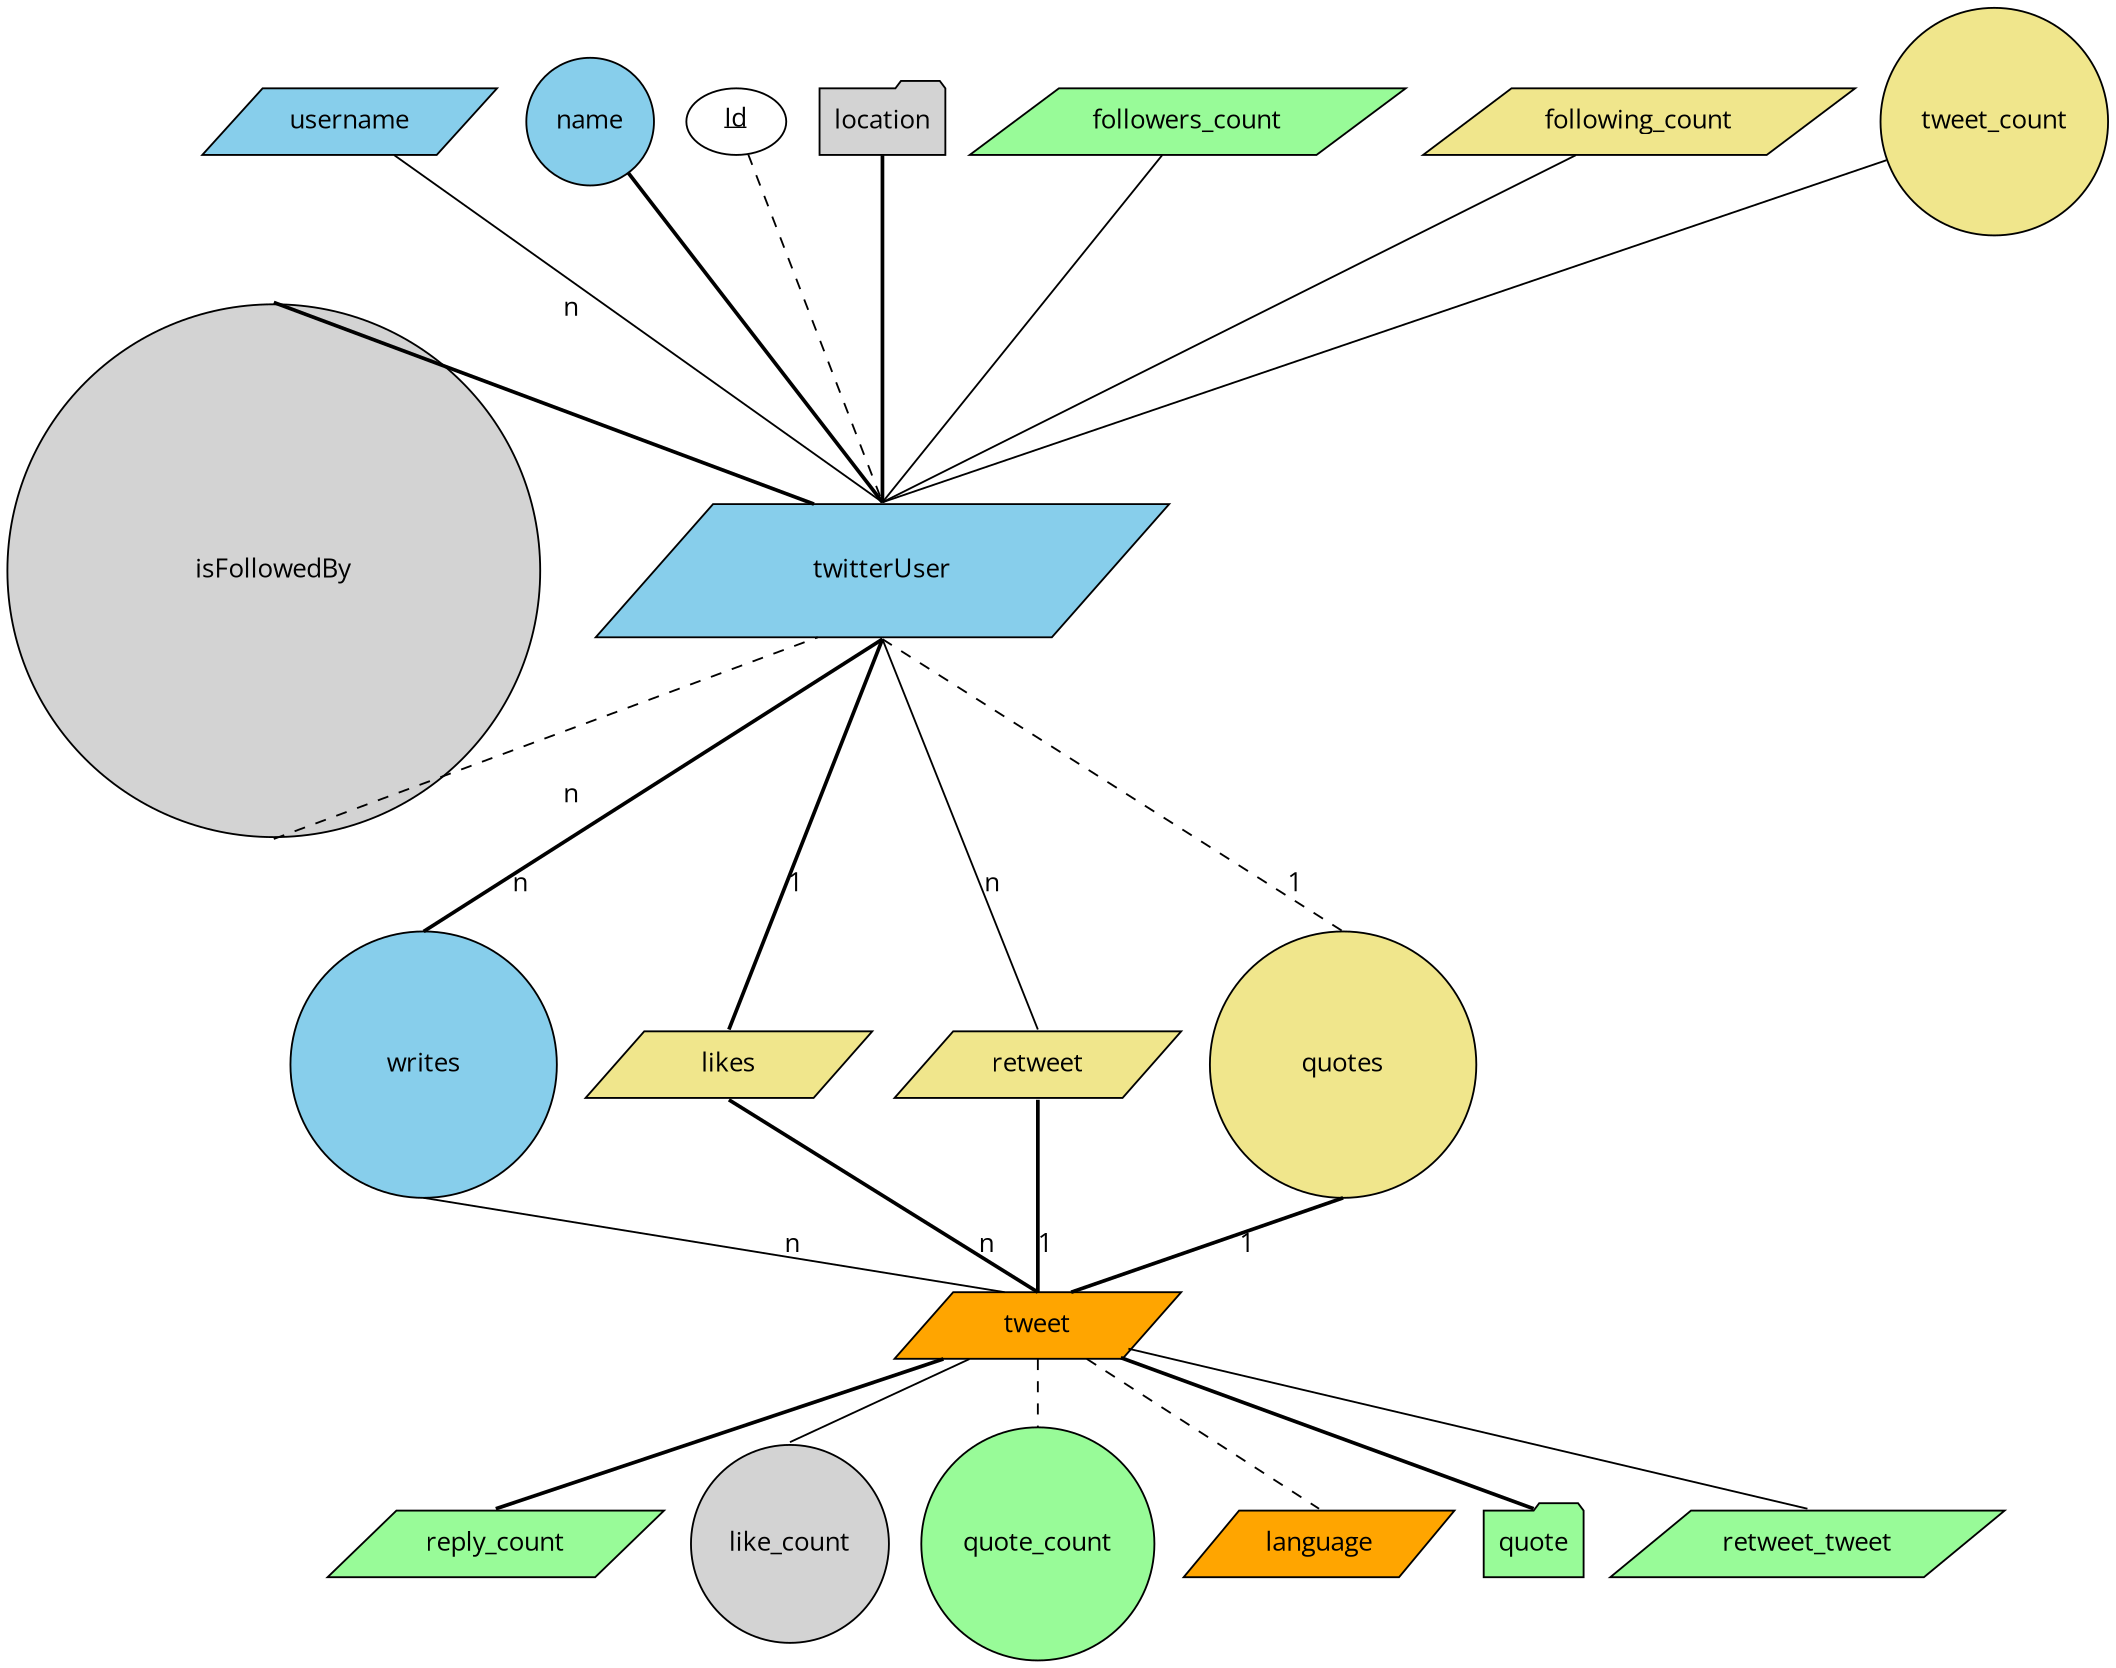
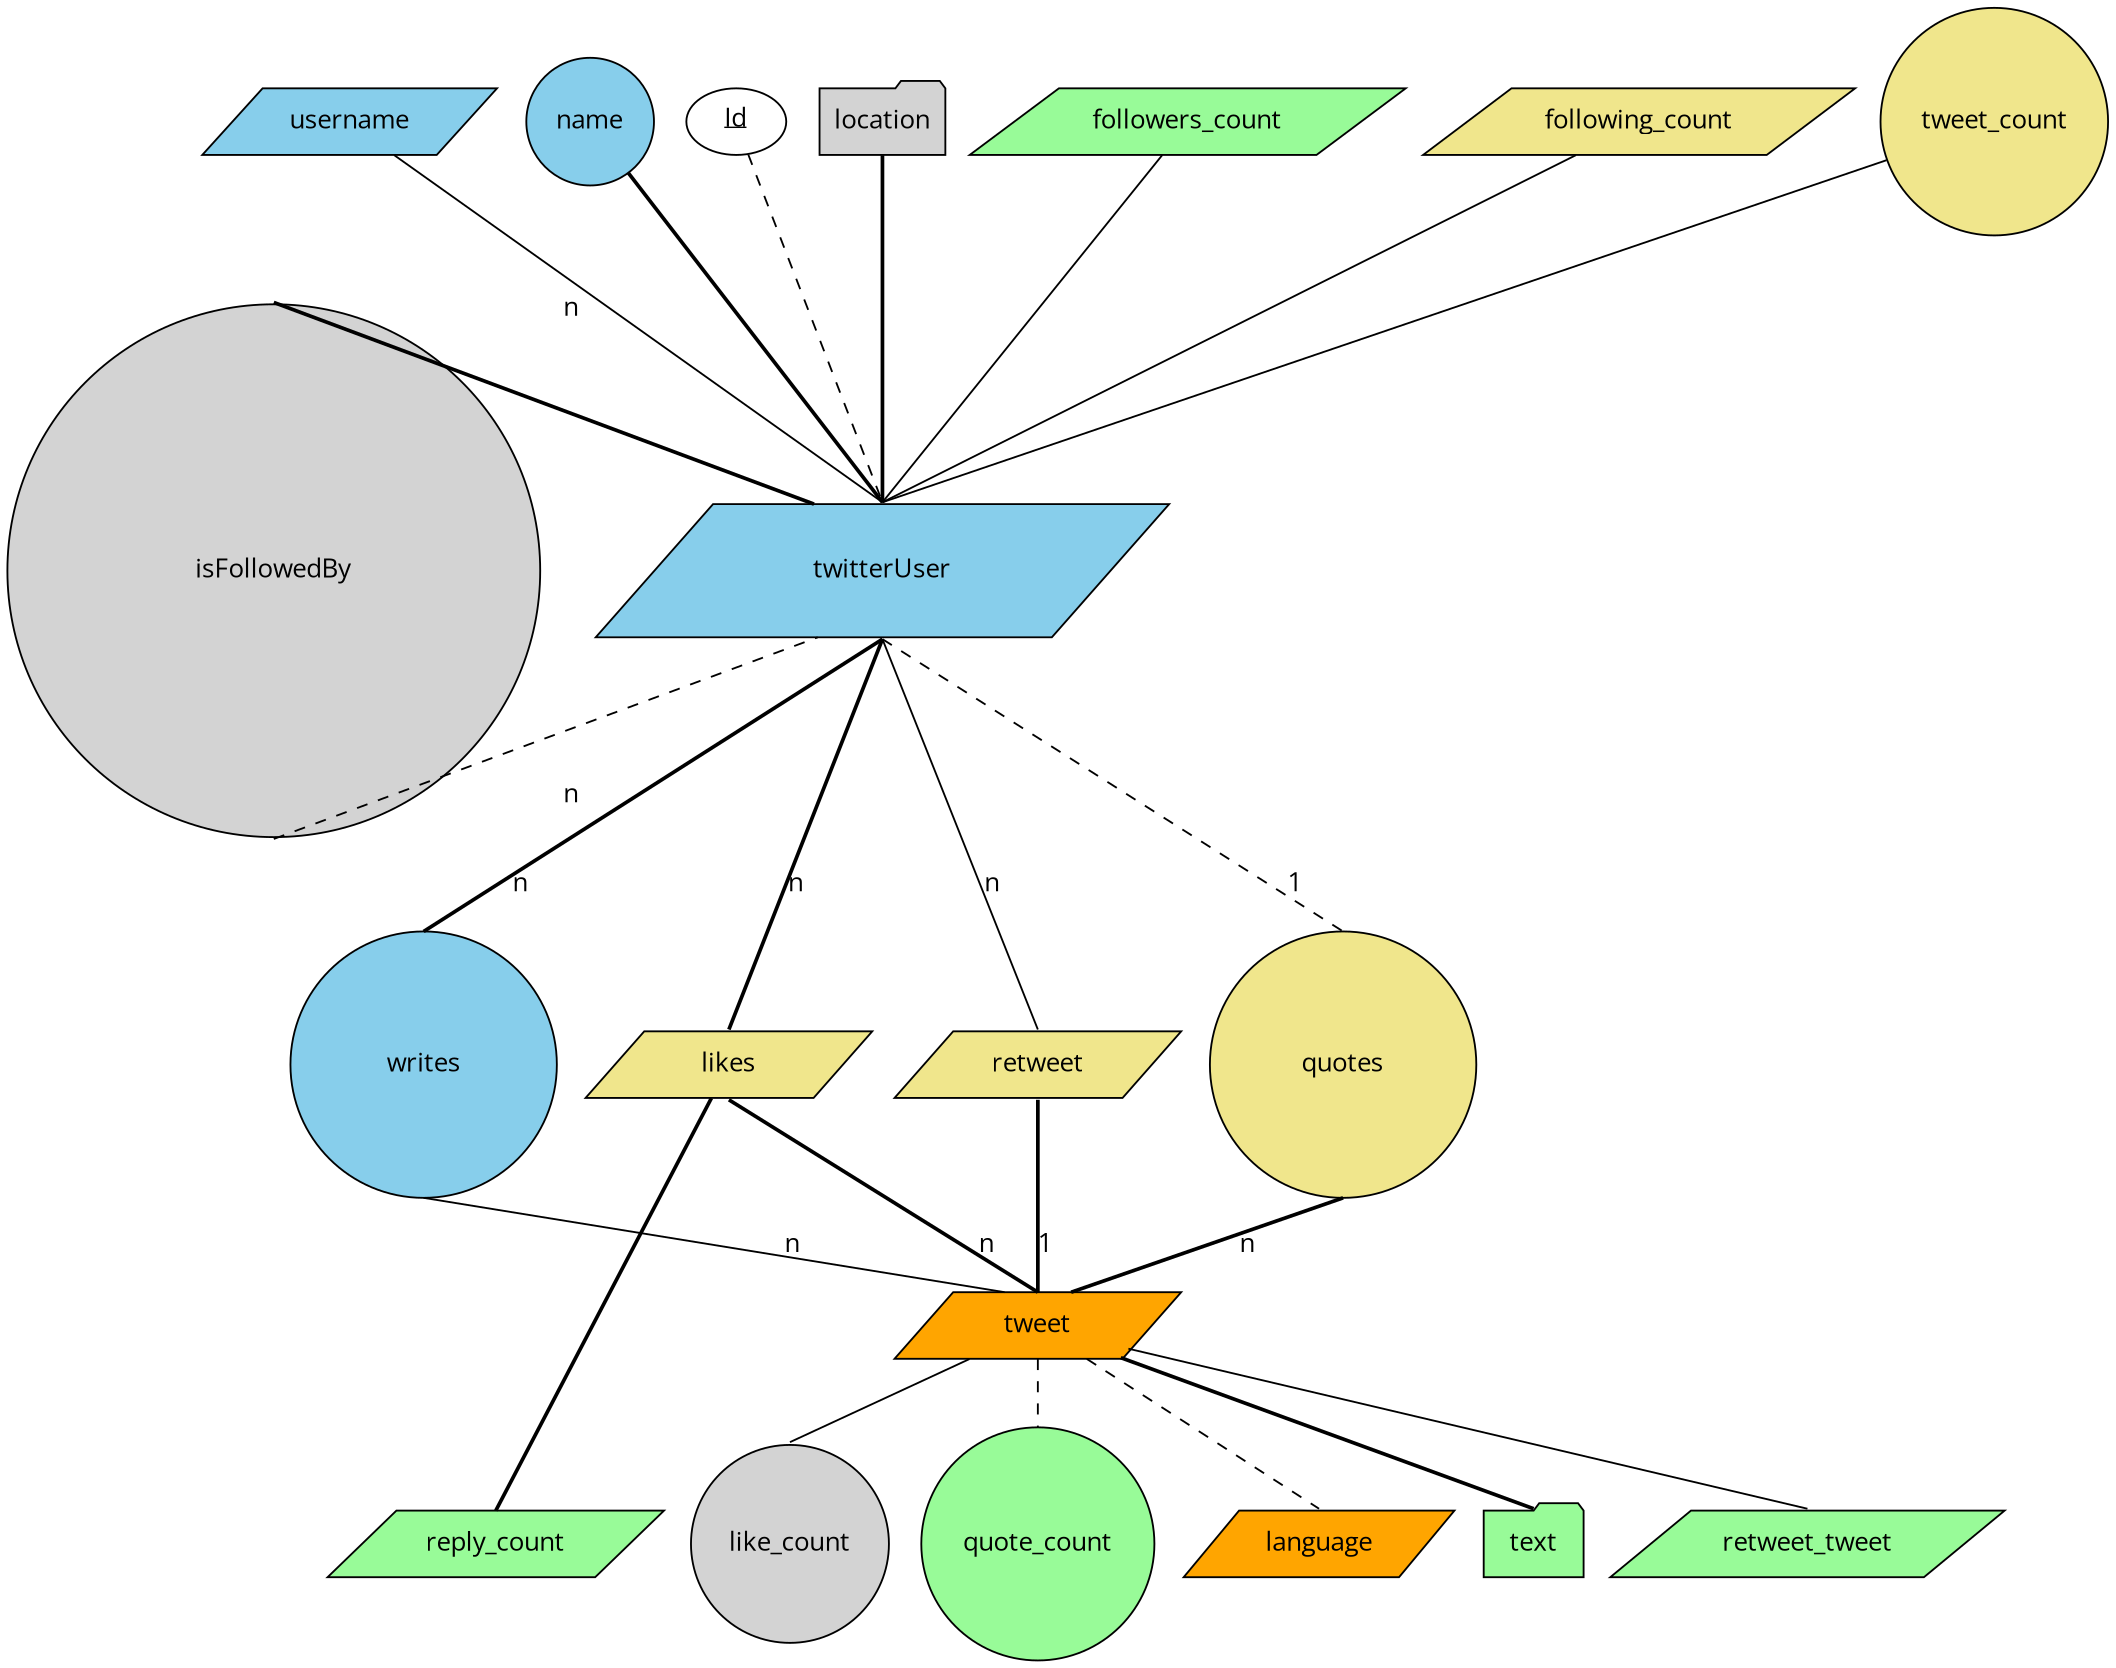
(796, 884) -> (796, 884)
(1248, 1245) -> (1248, 1245)
(720, 1434) -> (604, 1304)
(1534, 1544) -> (1534, 1544)
